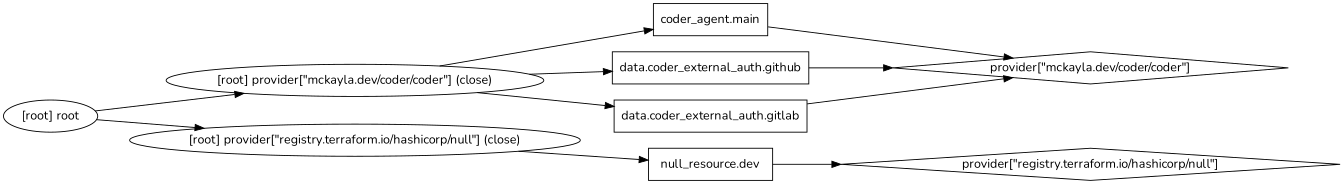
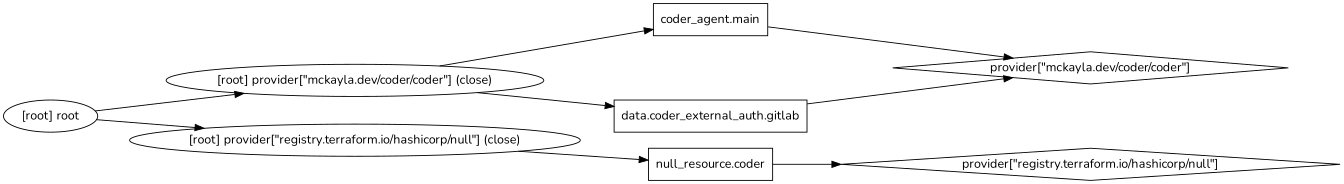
(711, 68) -> none
(711, 164) -> (711, 164)
